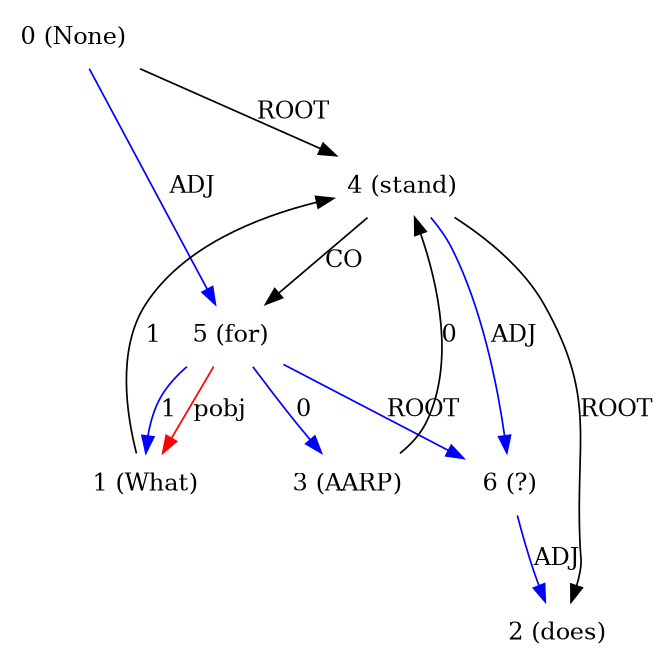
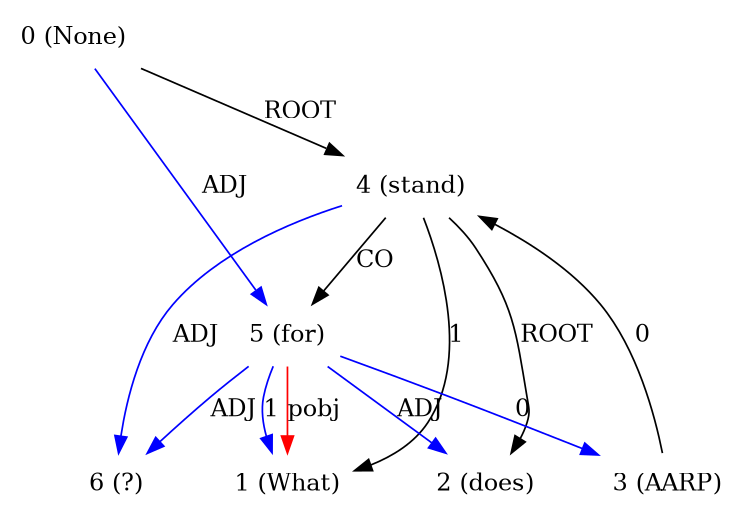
(161, 284) -> (448, 357)
(424, 410) -> (234, 410)
(527, 551) -> (380, 405)
